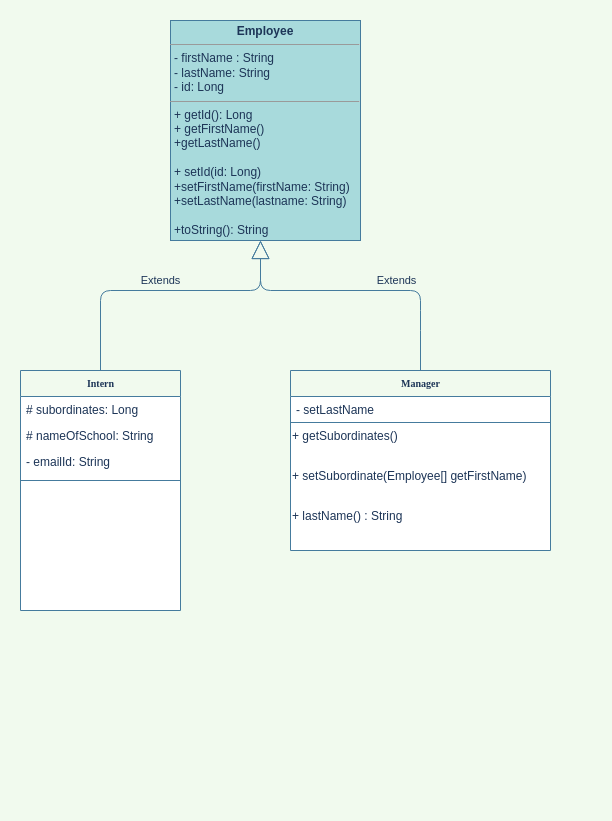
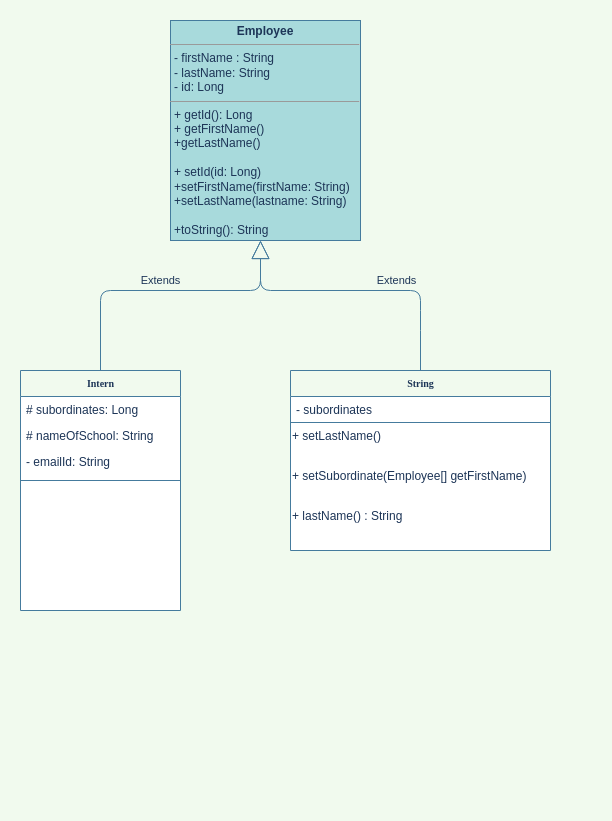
(421, 384) -> (421, 384)
(339, 411) -> (340, 411)
(353, 437) -> (341, 437)
